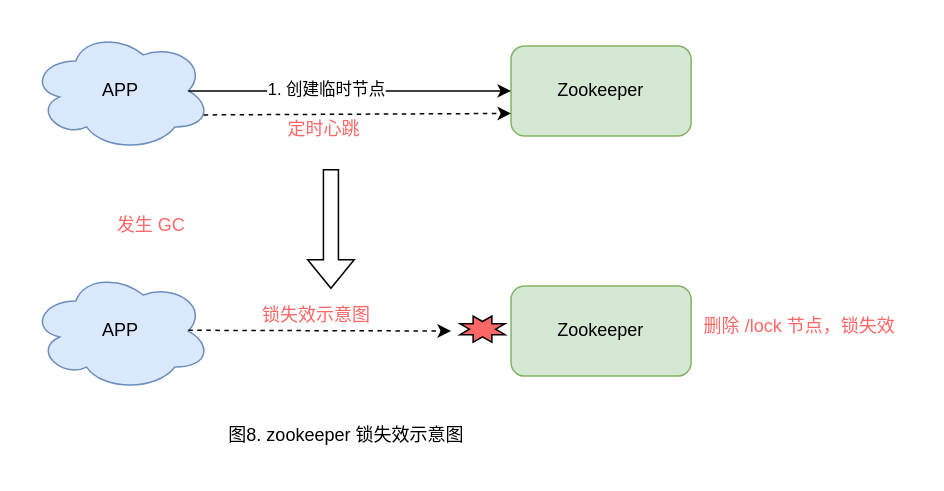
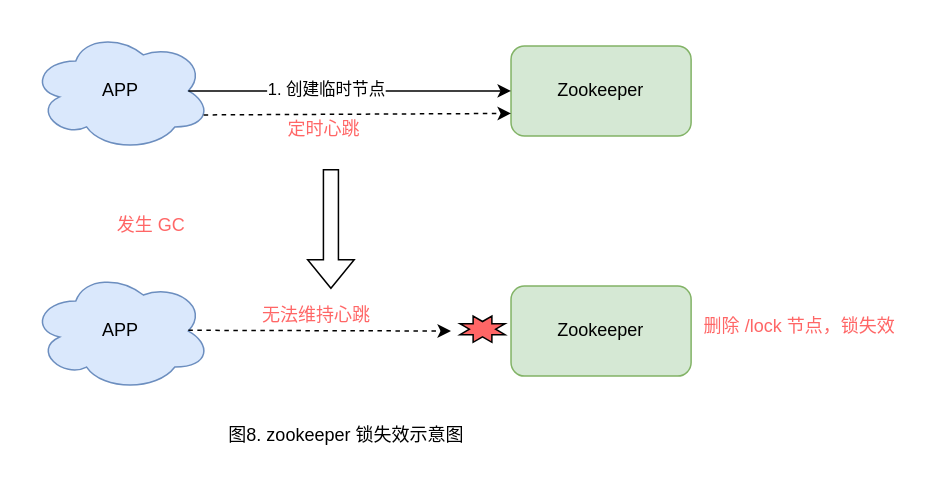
(317, 316) -> (317, 316)
